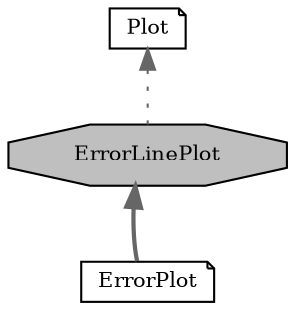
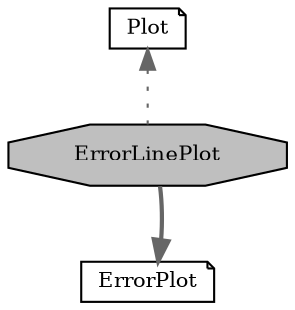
(134, 234) -> (162, 213)
